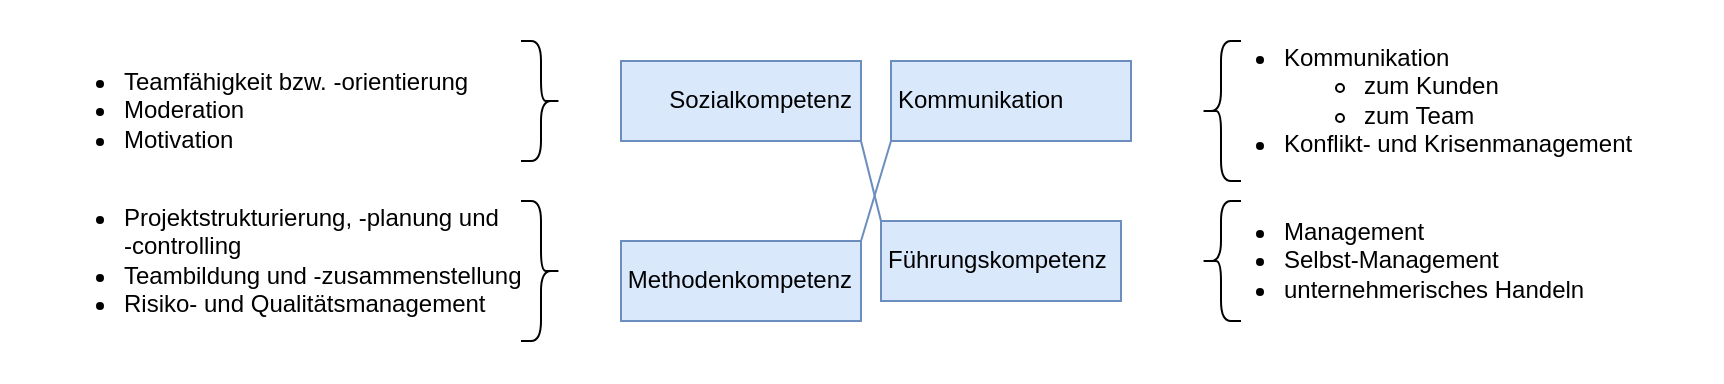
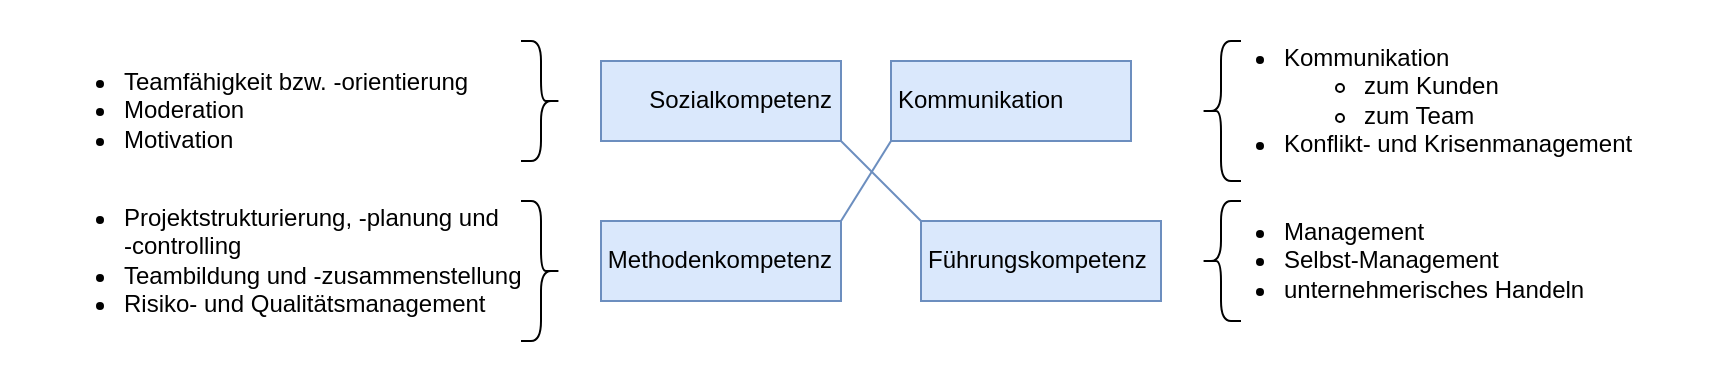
(741, 101) -> (721, 101)
(1001, 261) -> (1041, 261)
(741, 281) -> (721, 261)
